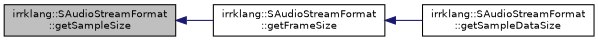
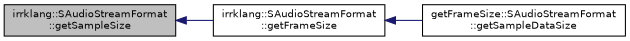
(508, 20) -> (524, 20)
